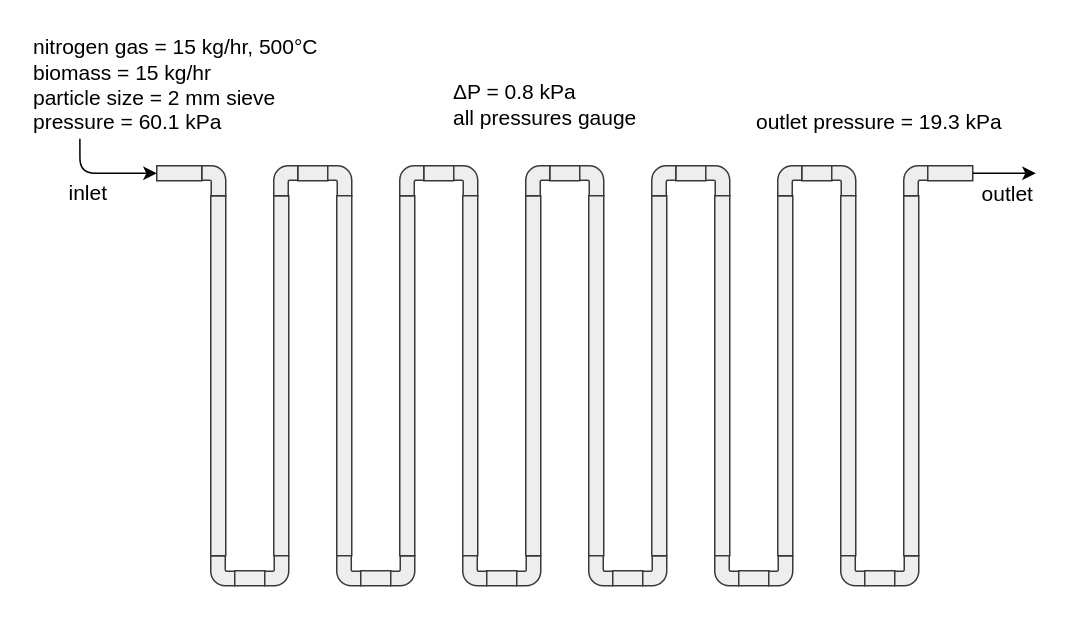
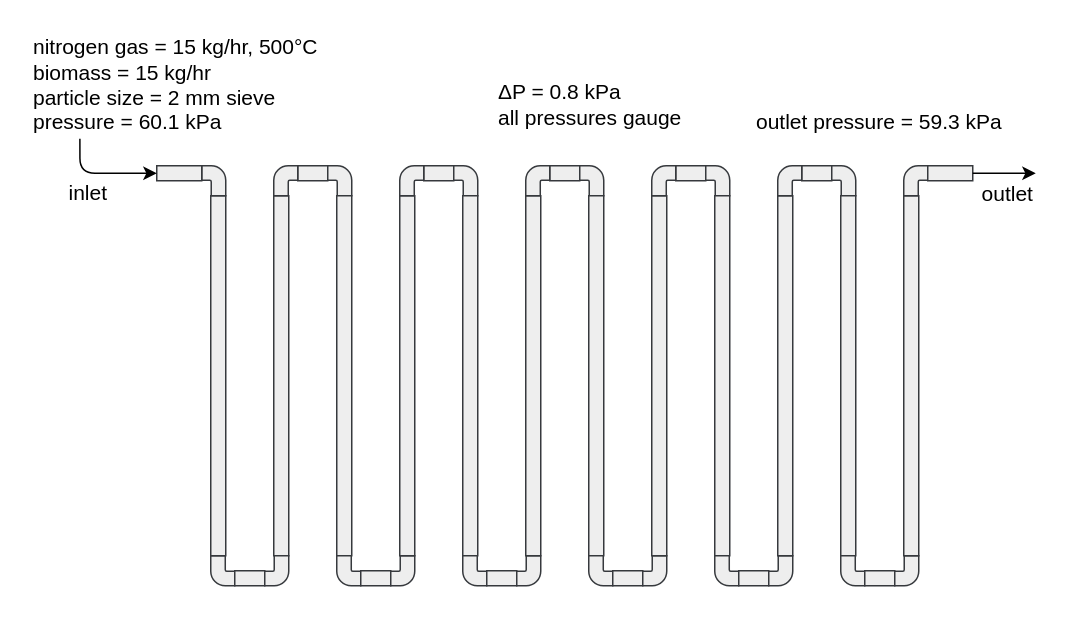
(556, 106) -> (601, 106)
(893, 123) -> (893, 123)
